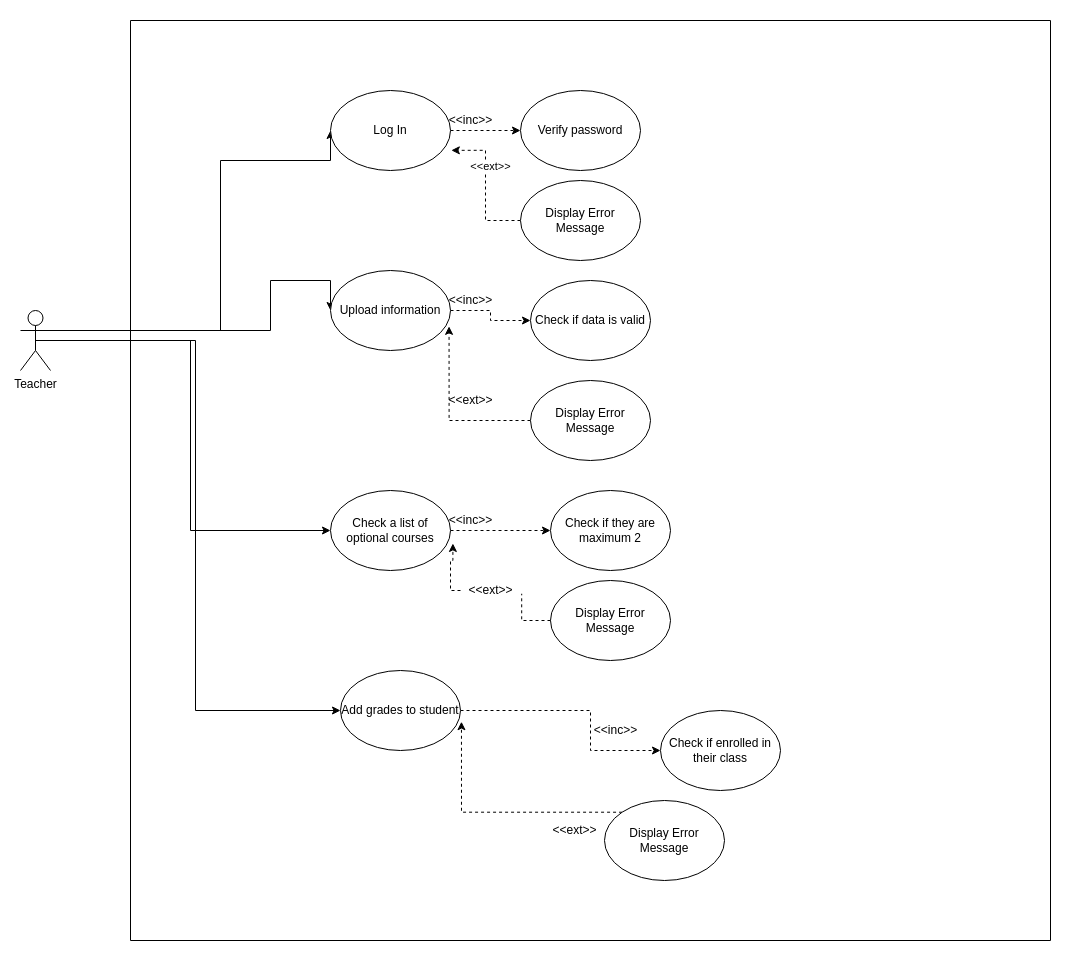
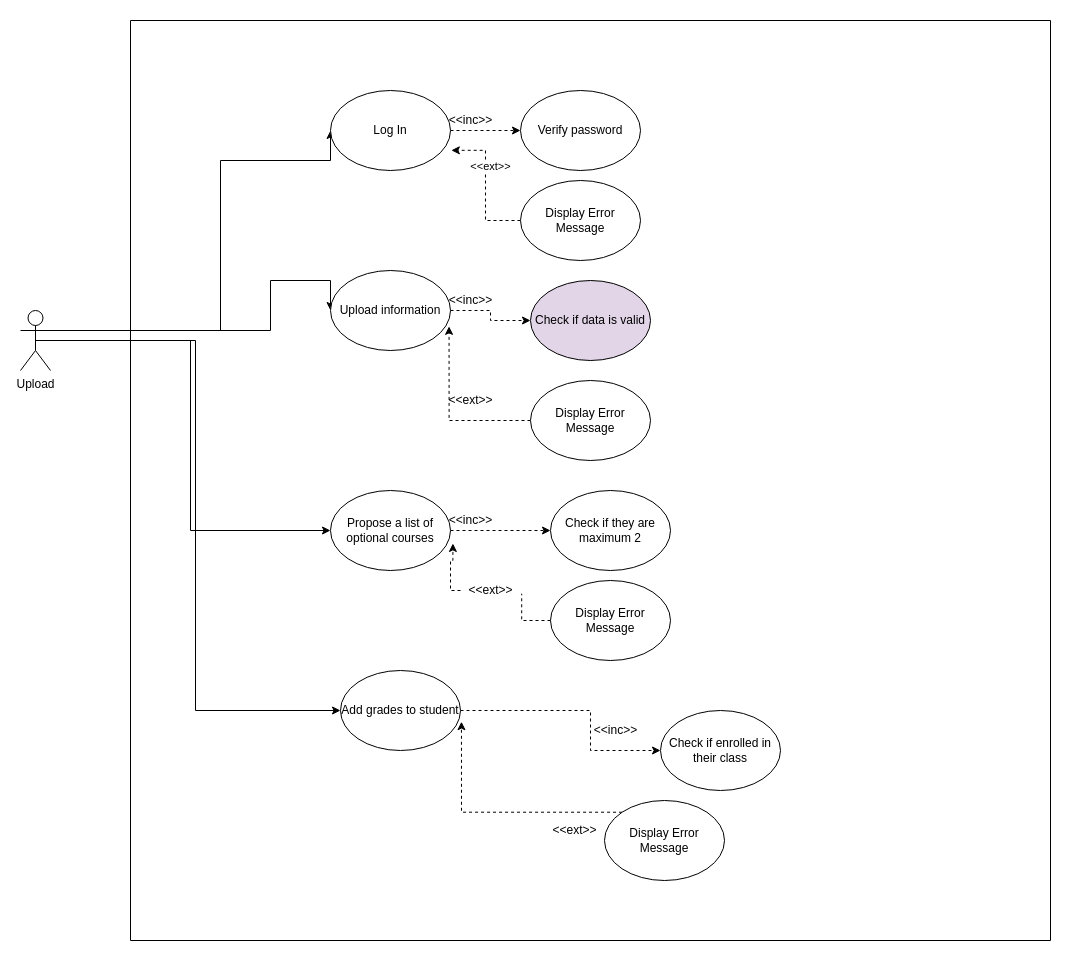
(591, 321) -> (591, 321)
(36, 385) -> (36, 385)
(391, 531) -> (391, 531)
